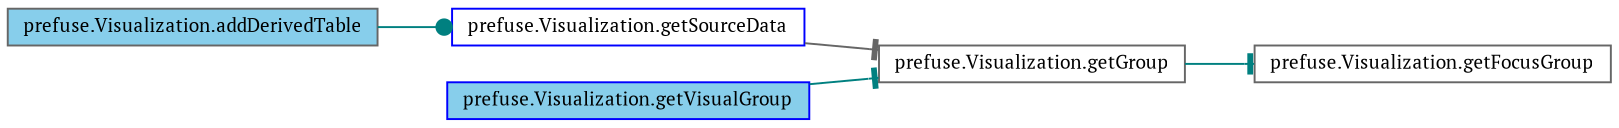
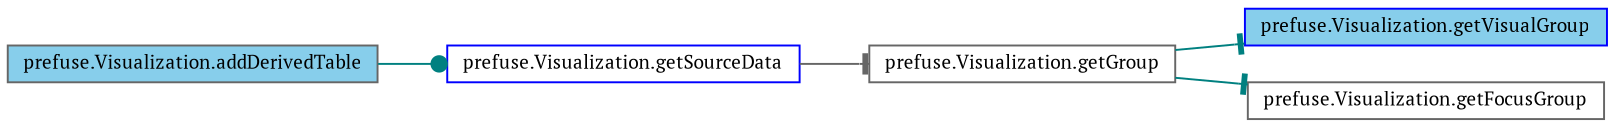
(839, 81) -> (1205, 47)
